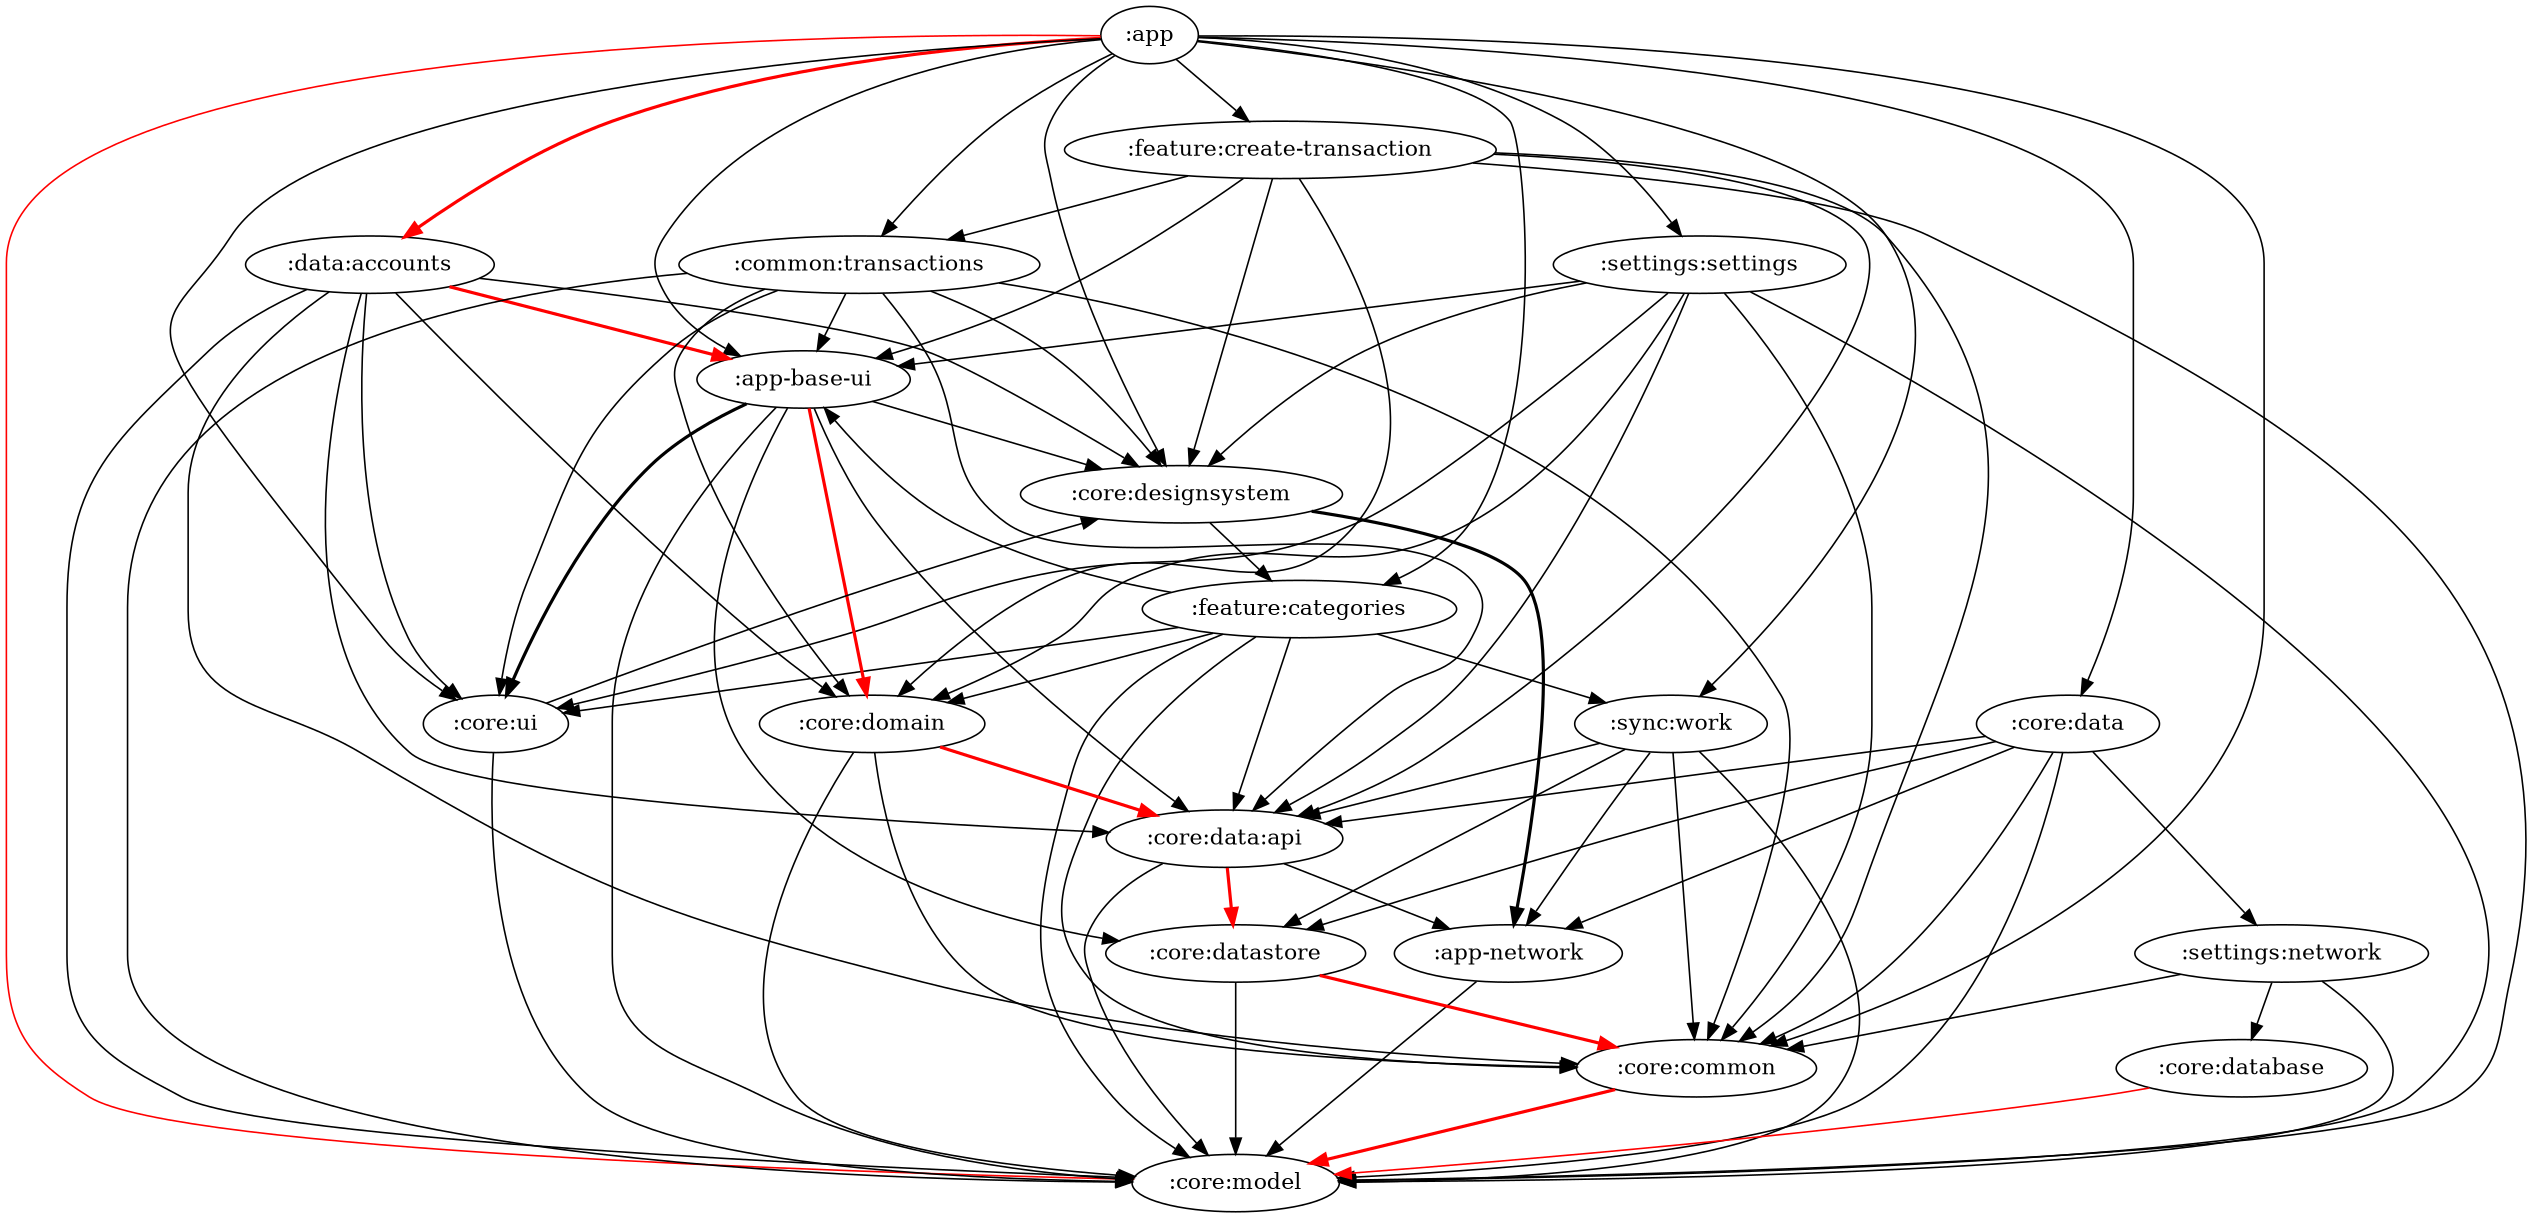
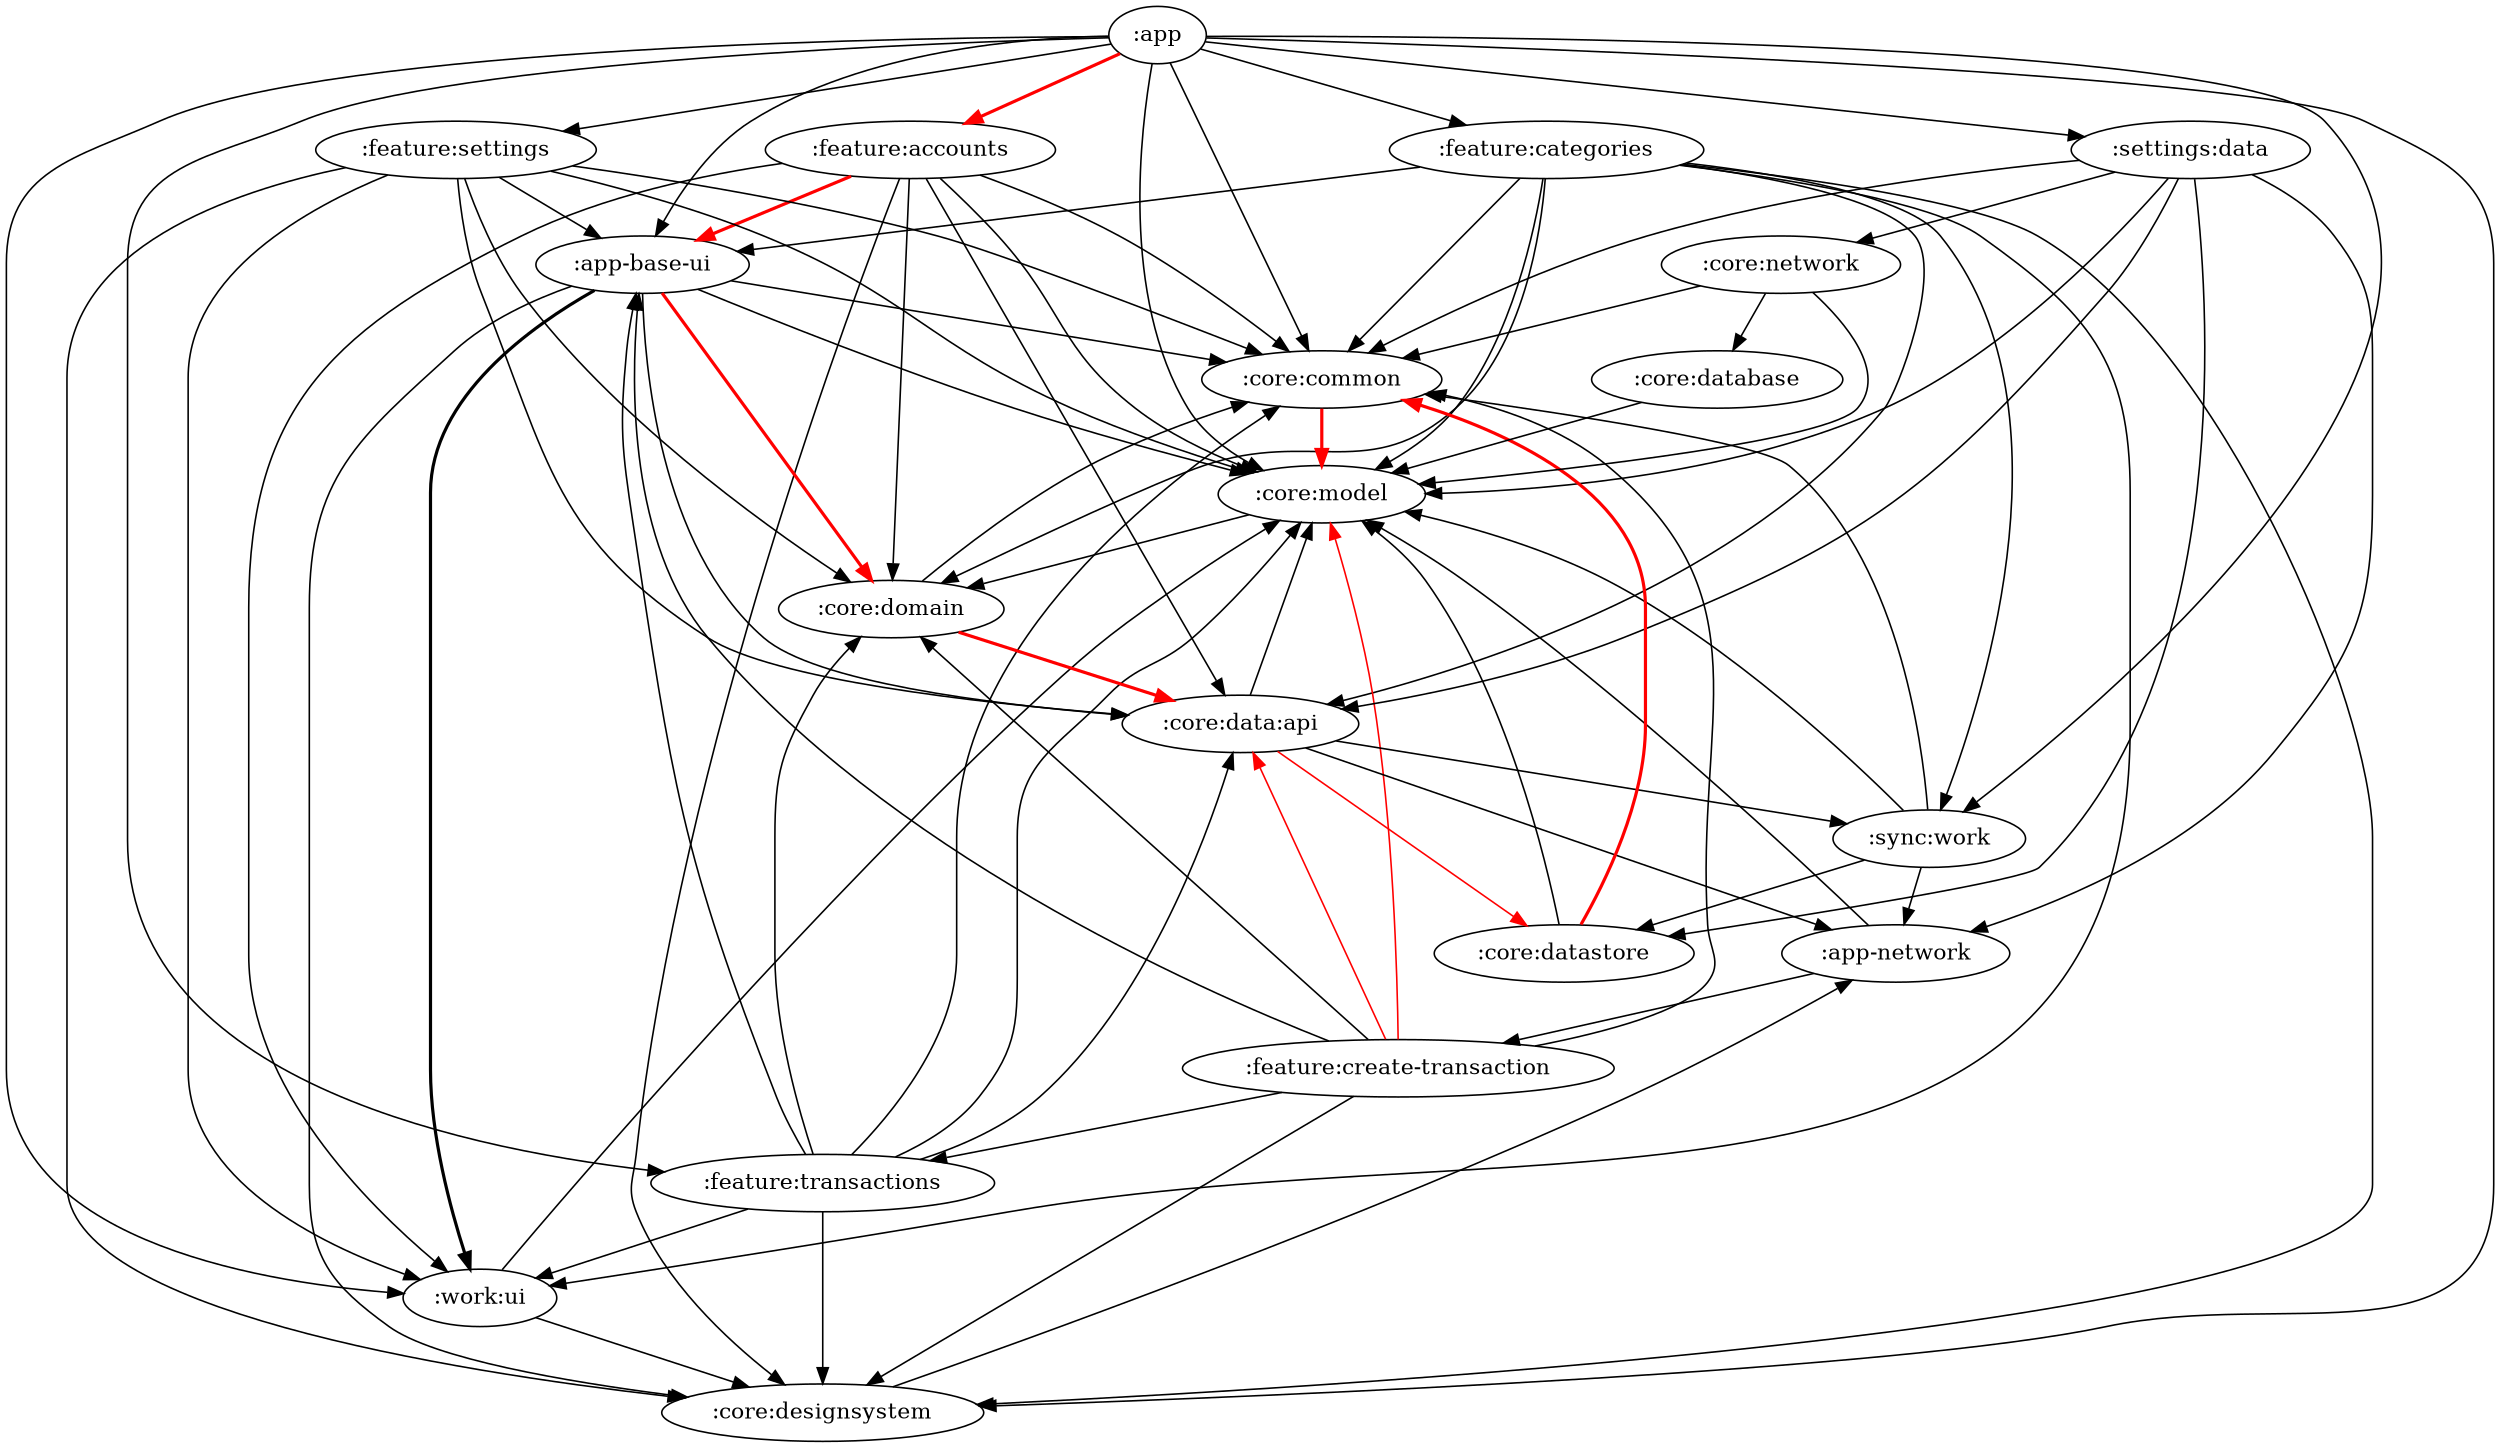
(1206, 85) -> (1711, 997)
(370, 265) -> (910, 150)
(859, 265) -> (823, 1183)
(1700, 265) -> (456, 150)
(1784, 437) -> (1323, 903)
(1224, 536) -> (2373, 1184)
(6, 631) -> (1146, 281)
(1540, 631) -> (1373, 1206)
(496, 724) -> (480, 1298)
(2068, 724) -> (2191, 150)
(761, 772) -> (971, 320)
(1460, 778) -> (1583, 781)
(2525, 849) -> (1385, 787)
(1229, 888) -> (1402, 838)
(2282, 953) -> (1781, 265)
(788, 1082) -> (1116, 549)
(1811, 1131) -> (1525, 435)
